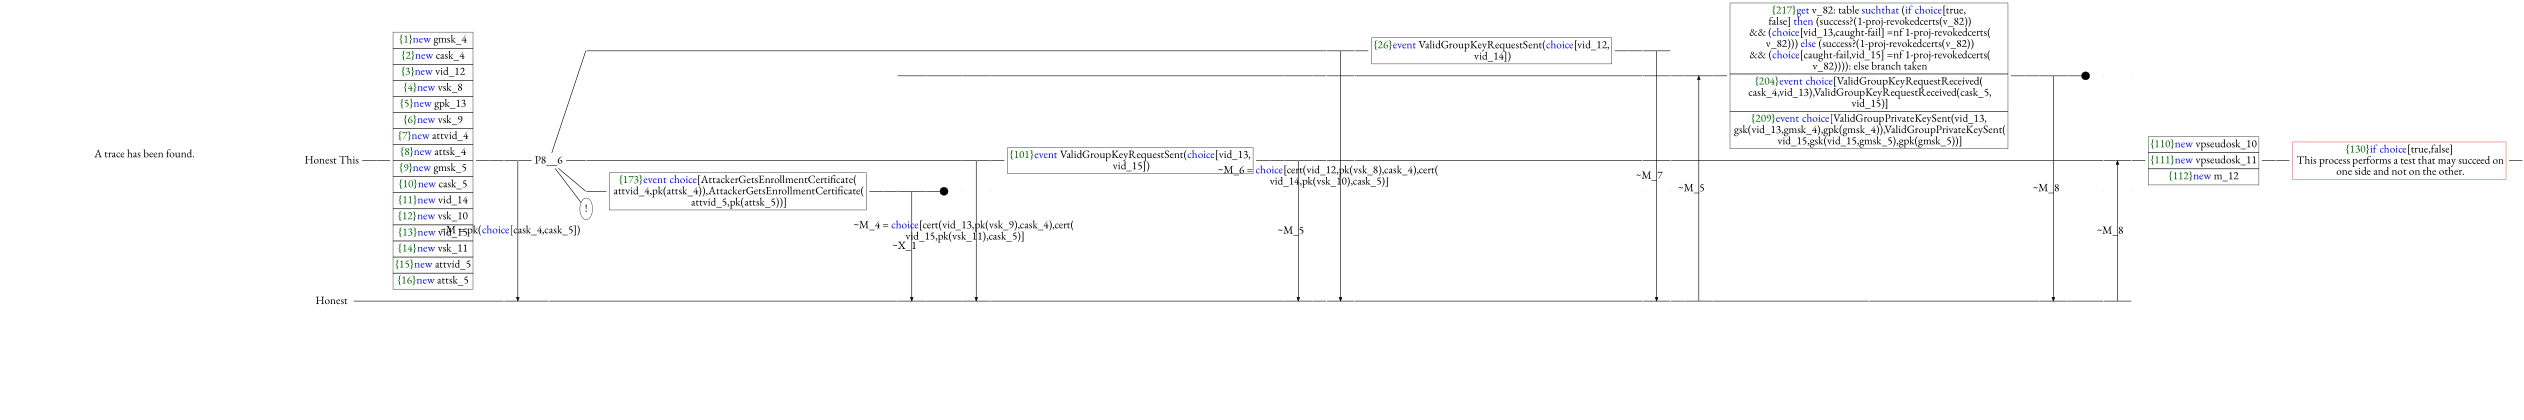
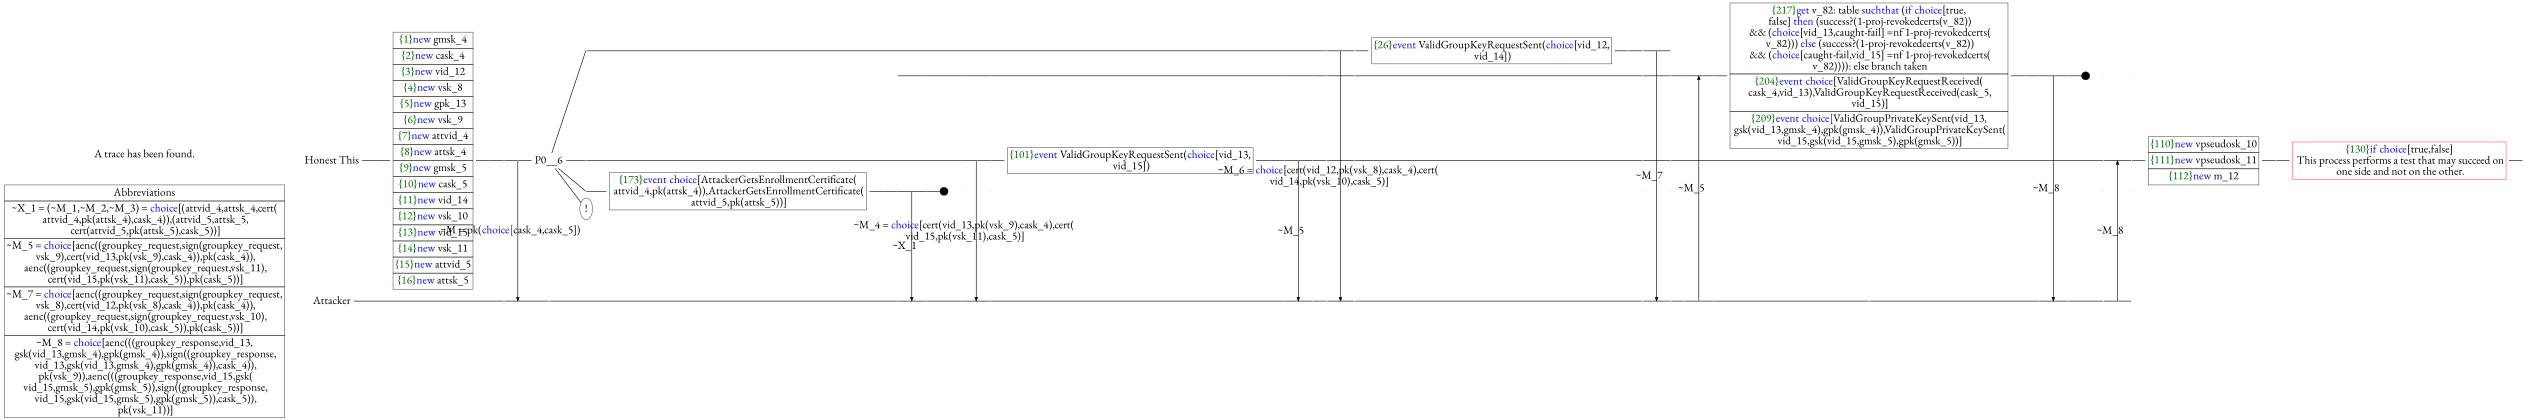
(549, 161) -> (549, 161)
none -> (145, 301)
(332, 301) -> (332, 301)
